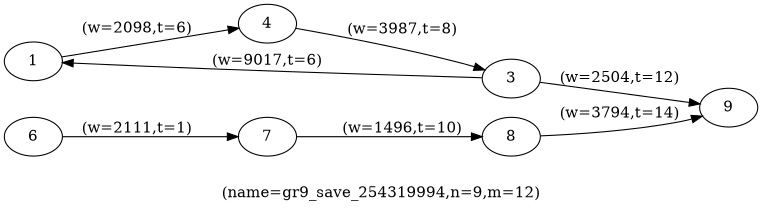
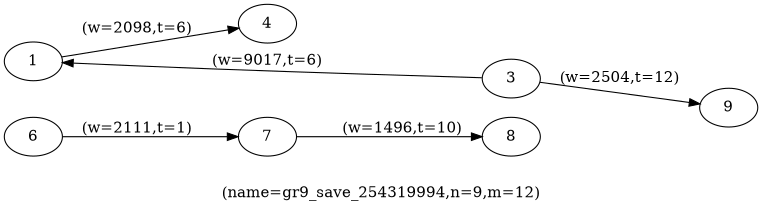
(385, 46) -> none
(616, 131) -> none
